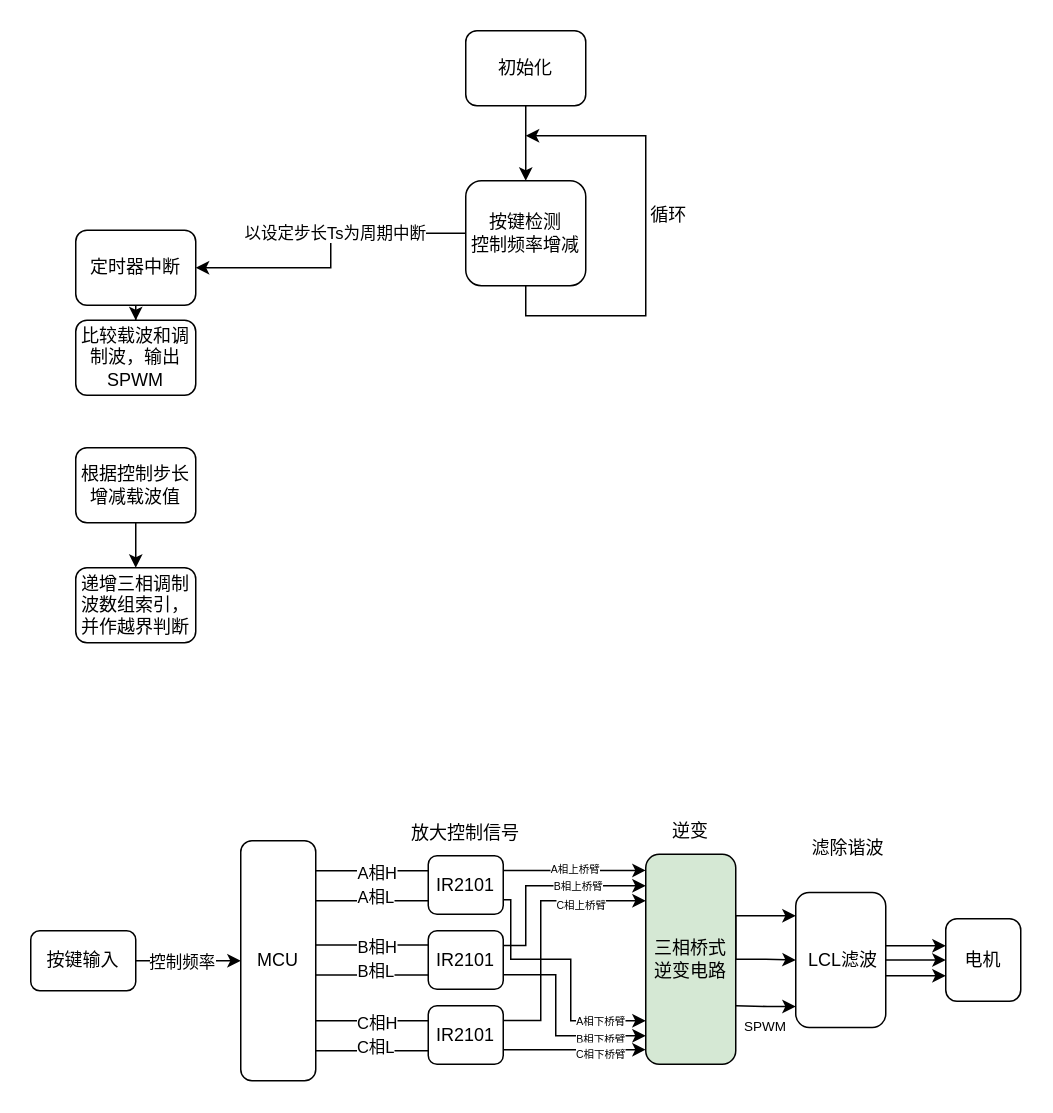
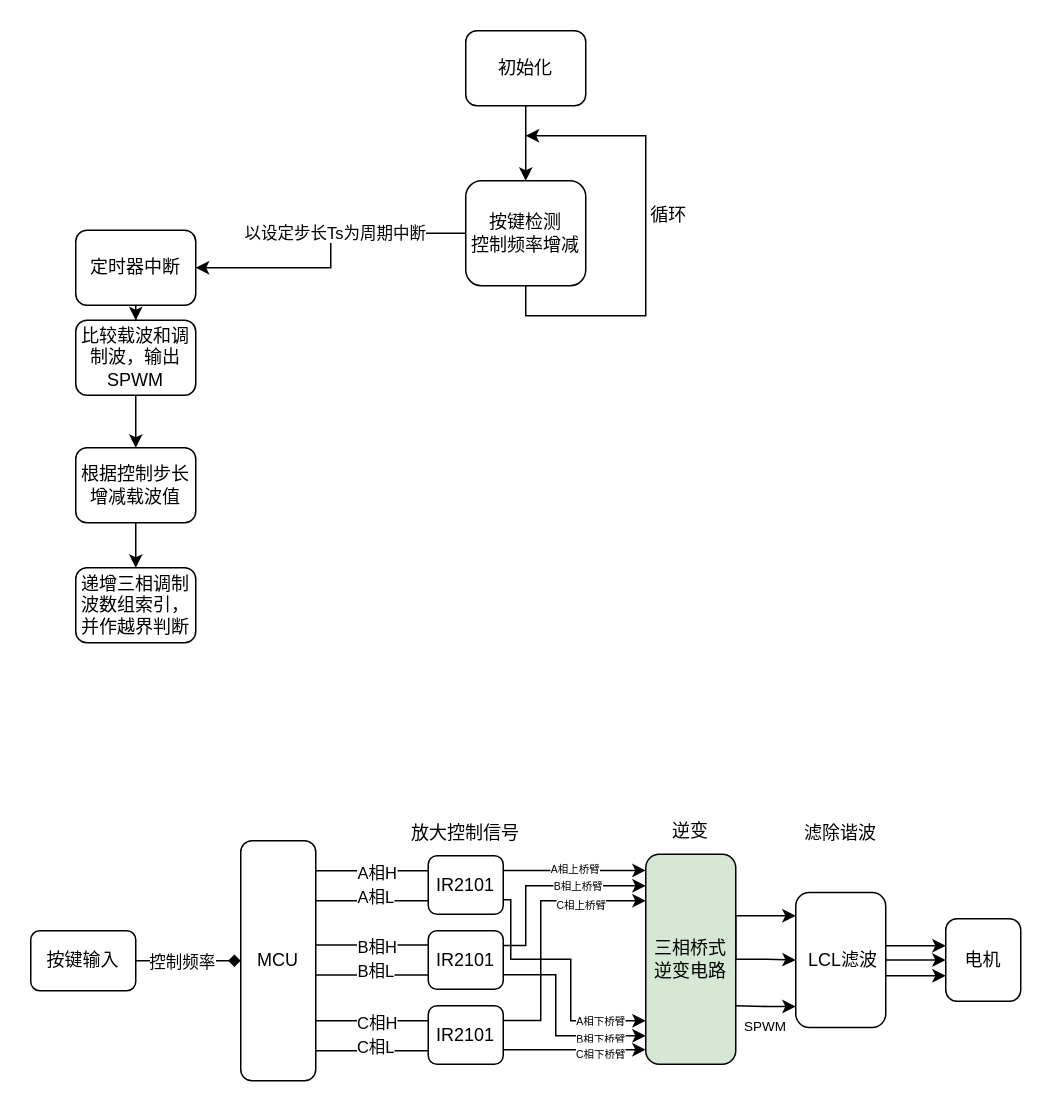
none -> (136, 423)
(848, 848) -> (841, 833)
(229, 961) -> (228, 961)
